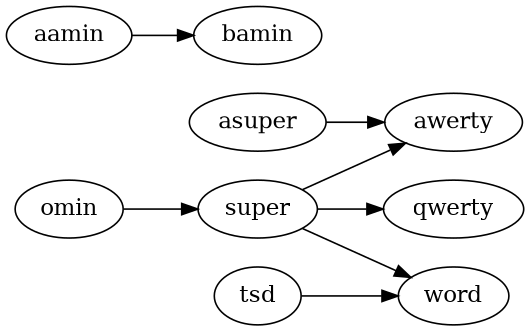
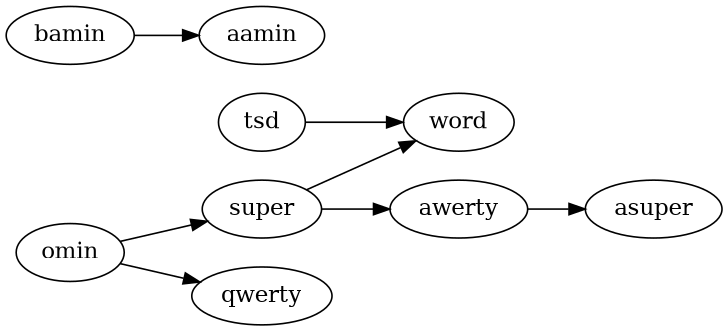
(155, 35) -> (158, 35)
(347, 122) -> (548, 209)
(342, 209) -> (152, 271)
